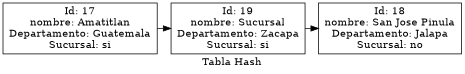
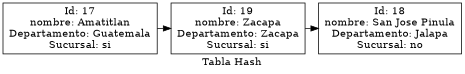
(238, 28) -> (238, 28)
